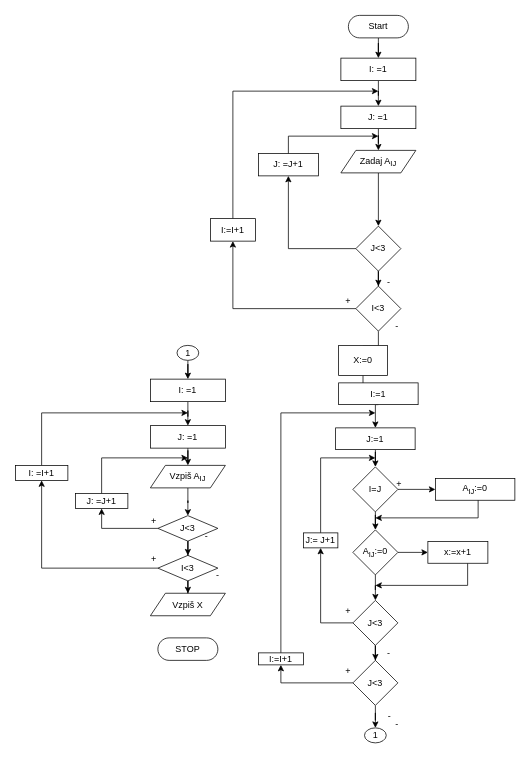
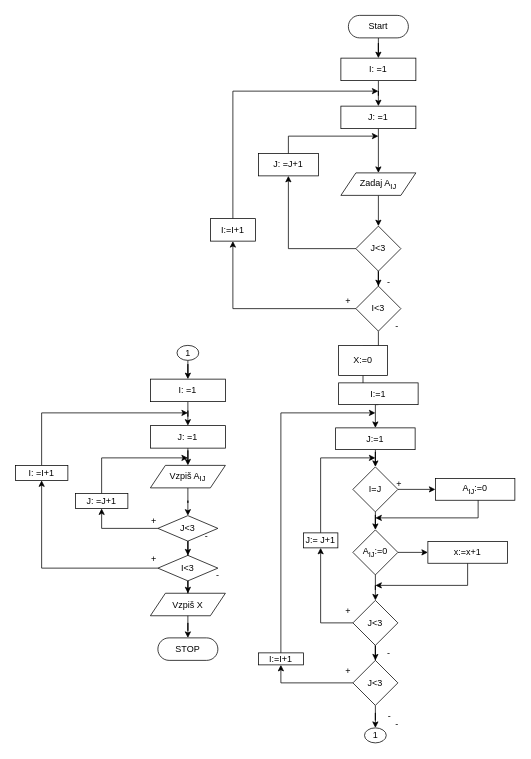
(378, 162) -> (378, 184)
(458, 552) -> (468, 552)
none -> (188, 627)
